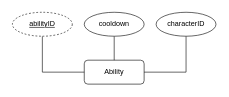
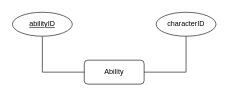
(42, 24) -> (42, 24)
(114, 24) -> none
(114, 48) -> none
